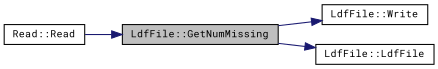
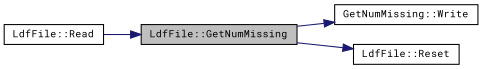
(375, 15) -> (406, 15)
(44, 35) -> (54, 35)
(375, 54) -> (406, 54)
